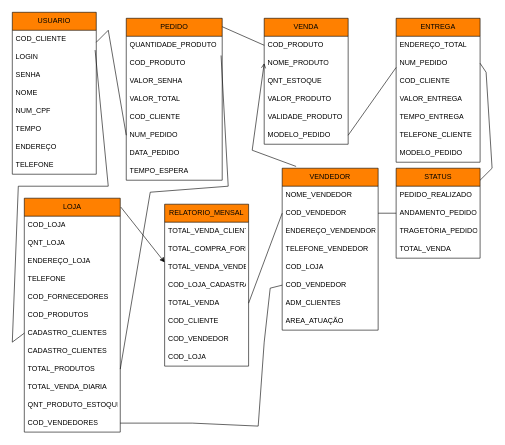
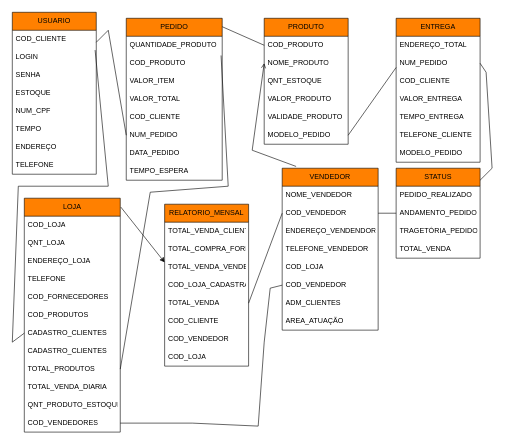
(306, 27) -> (306, 27)
(152, 81) -> (150, 81)
(24, 93) -> (30, 93)
